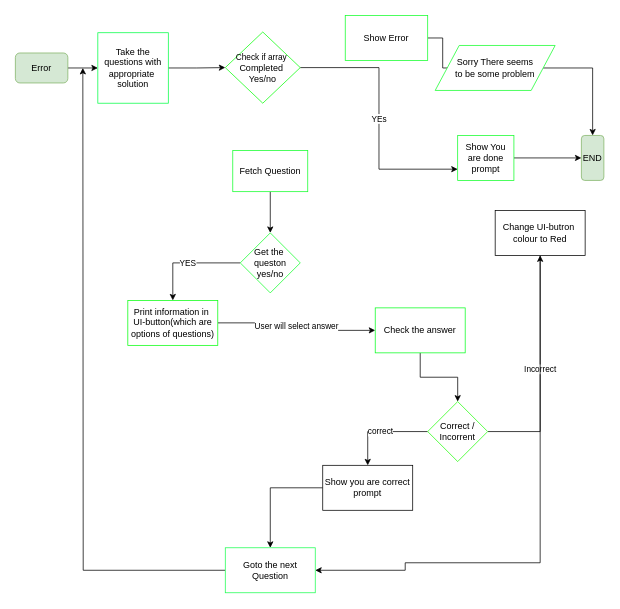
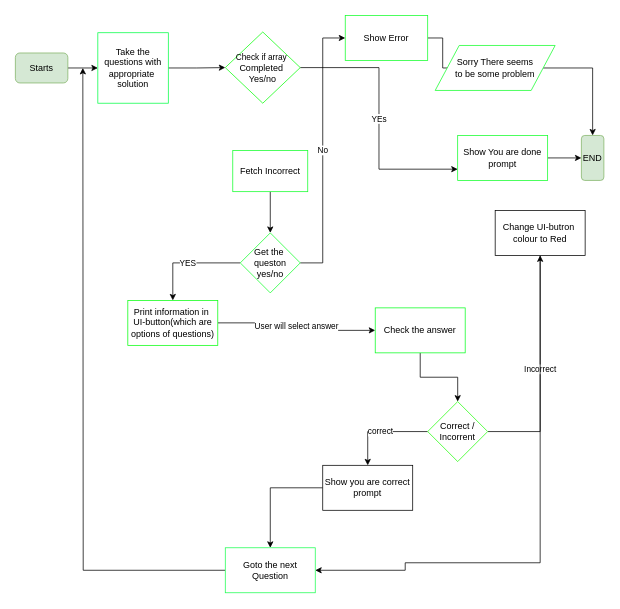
(42, 68) -> (42, 68)
none -> (323, 152)
(486, 158) -> (503, 158)
(270, 171) -> (270, 171)
